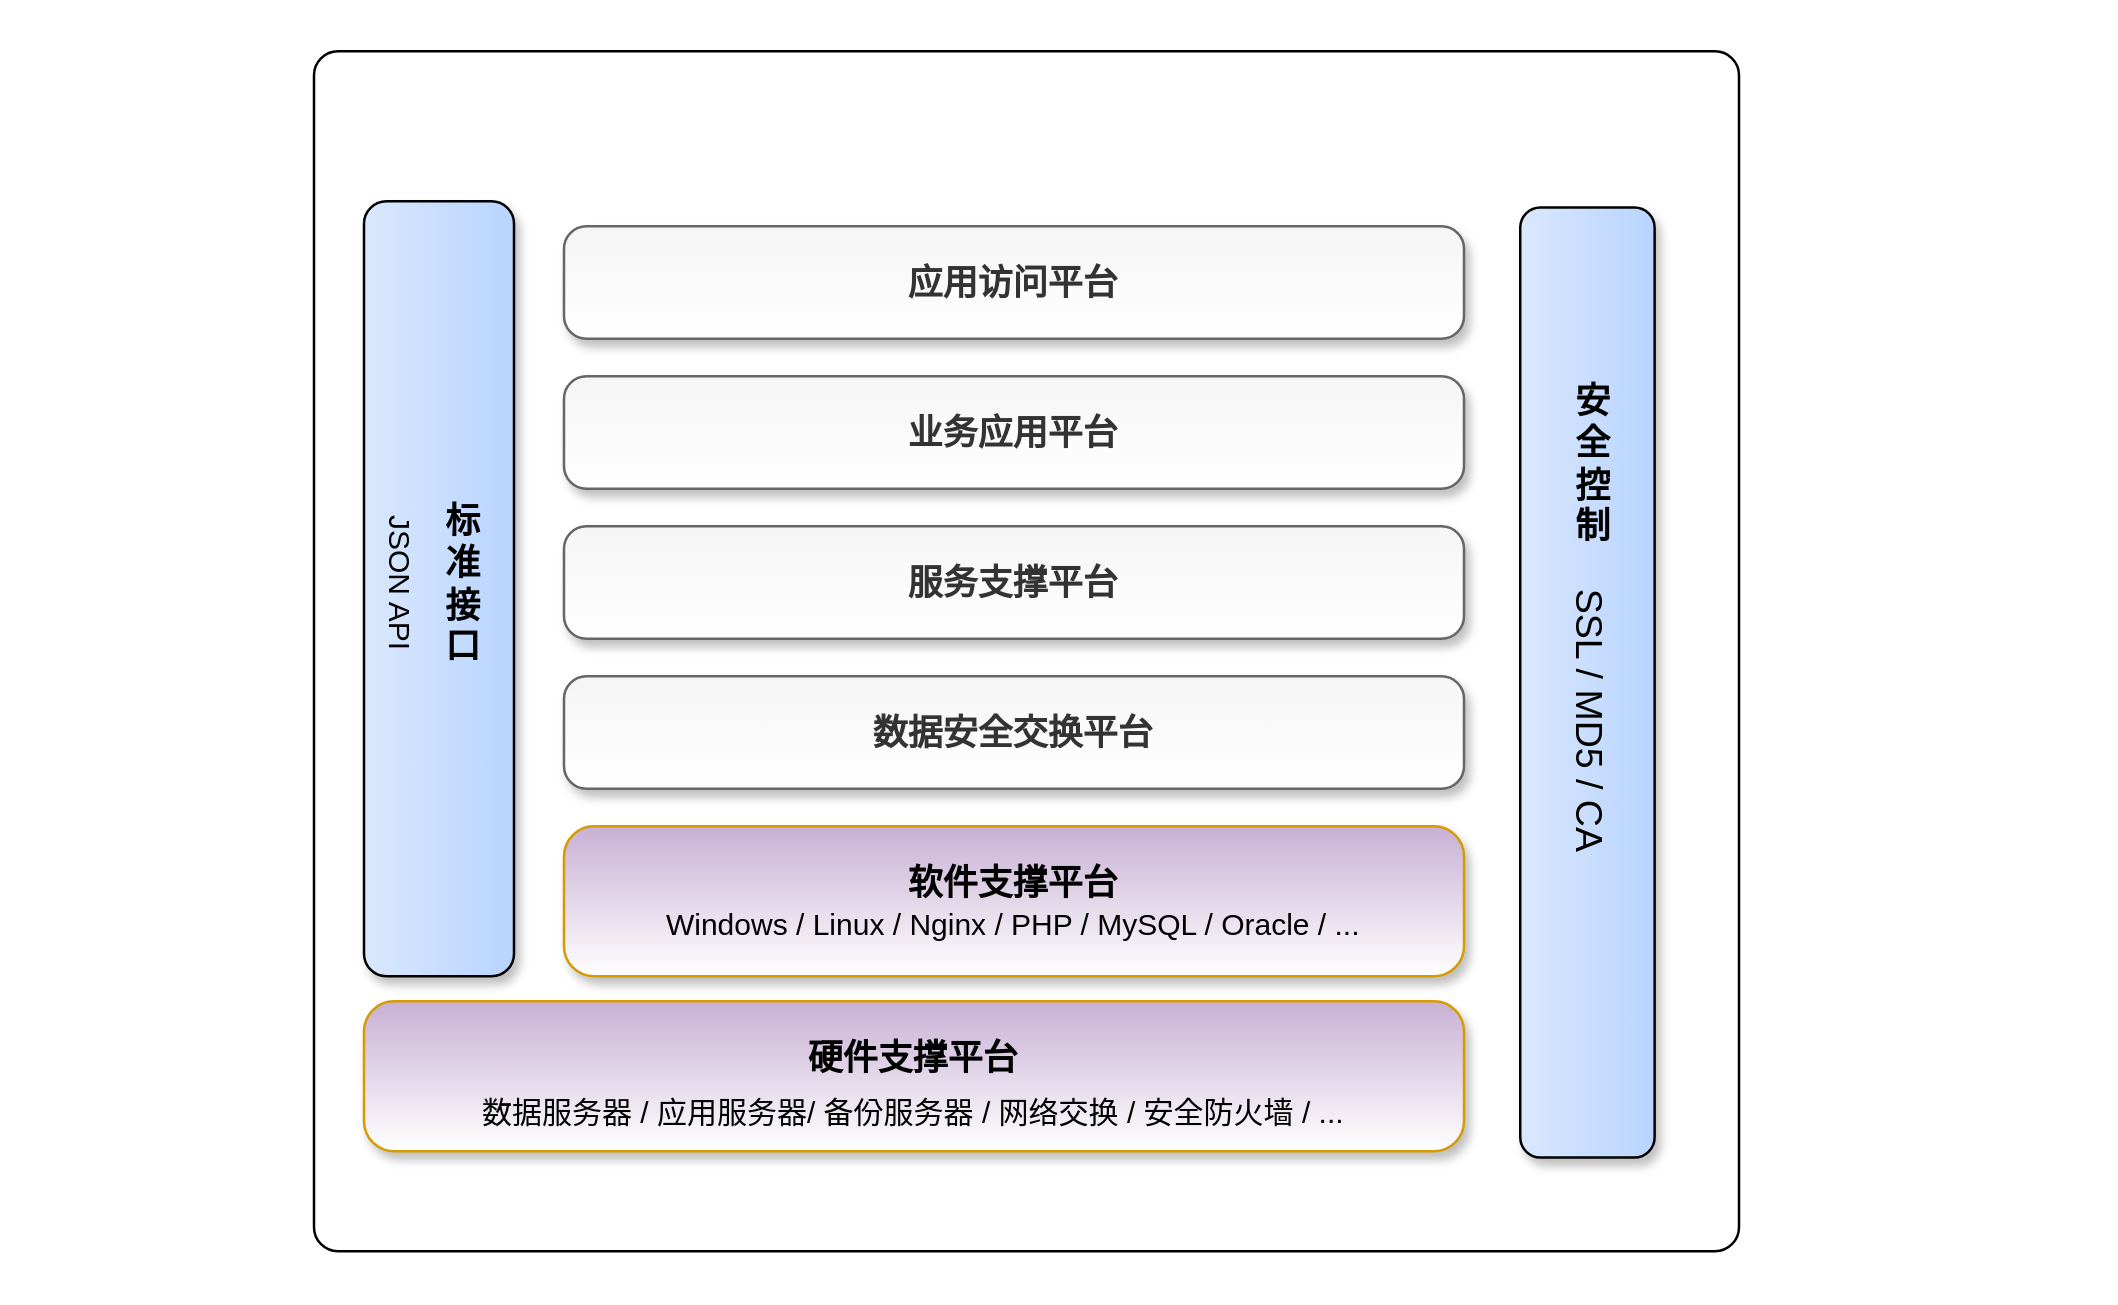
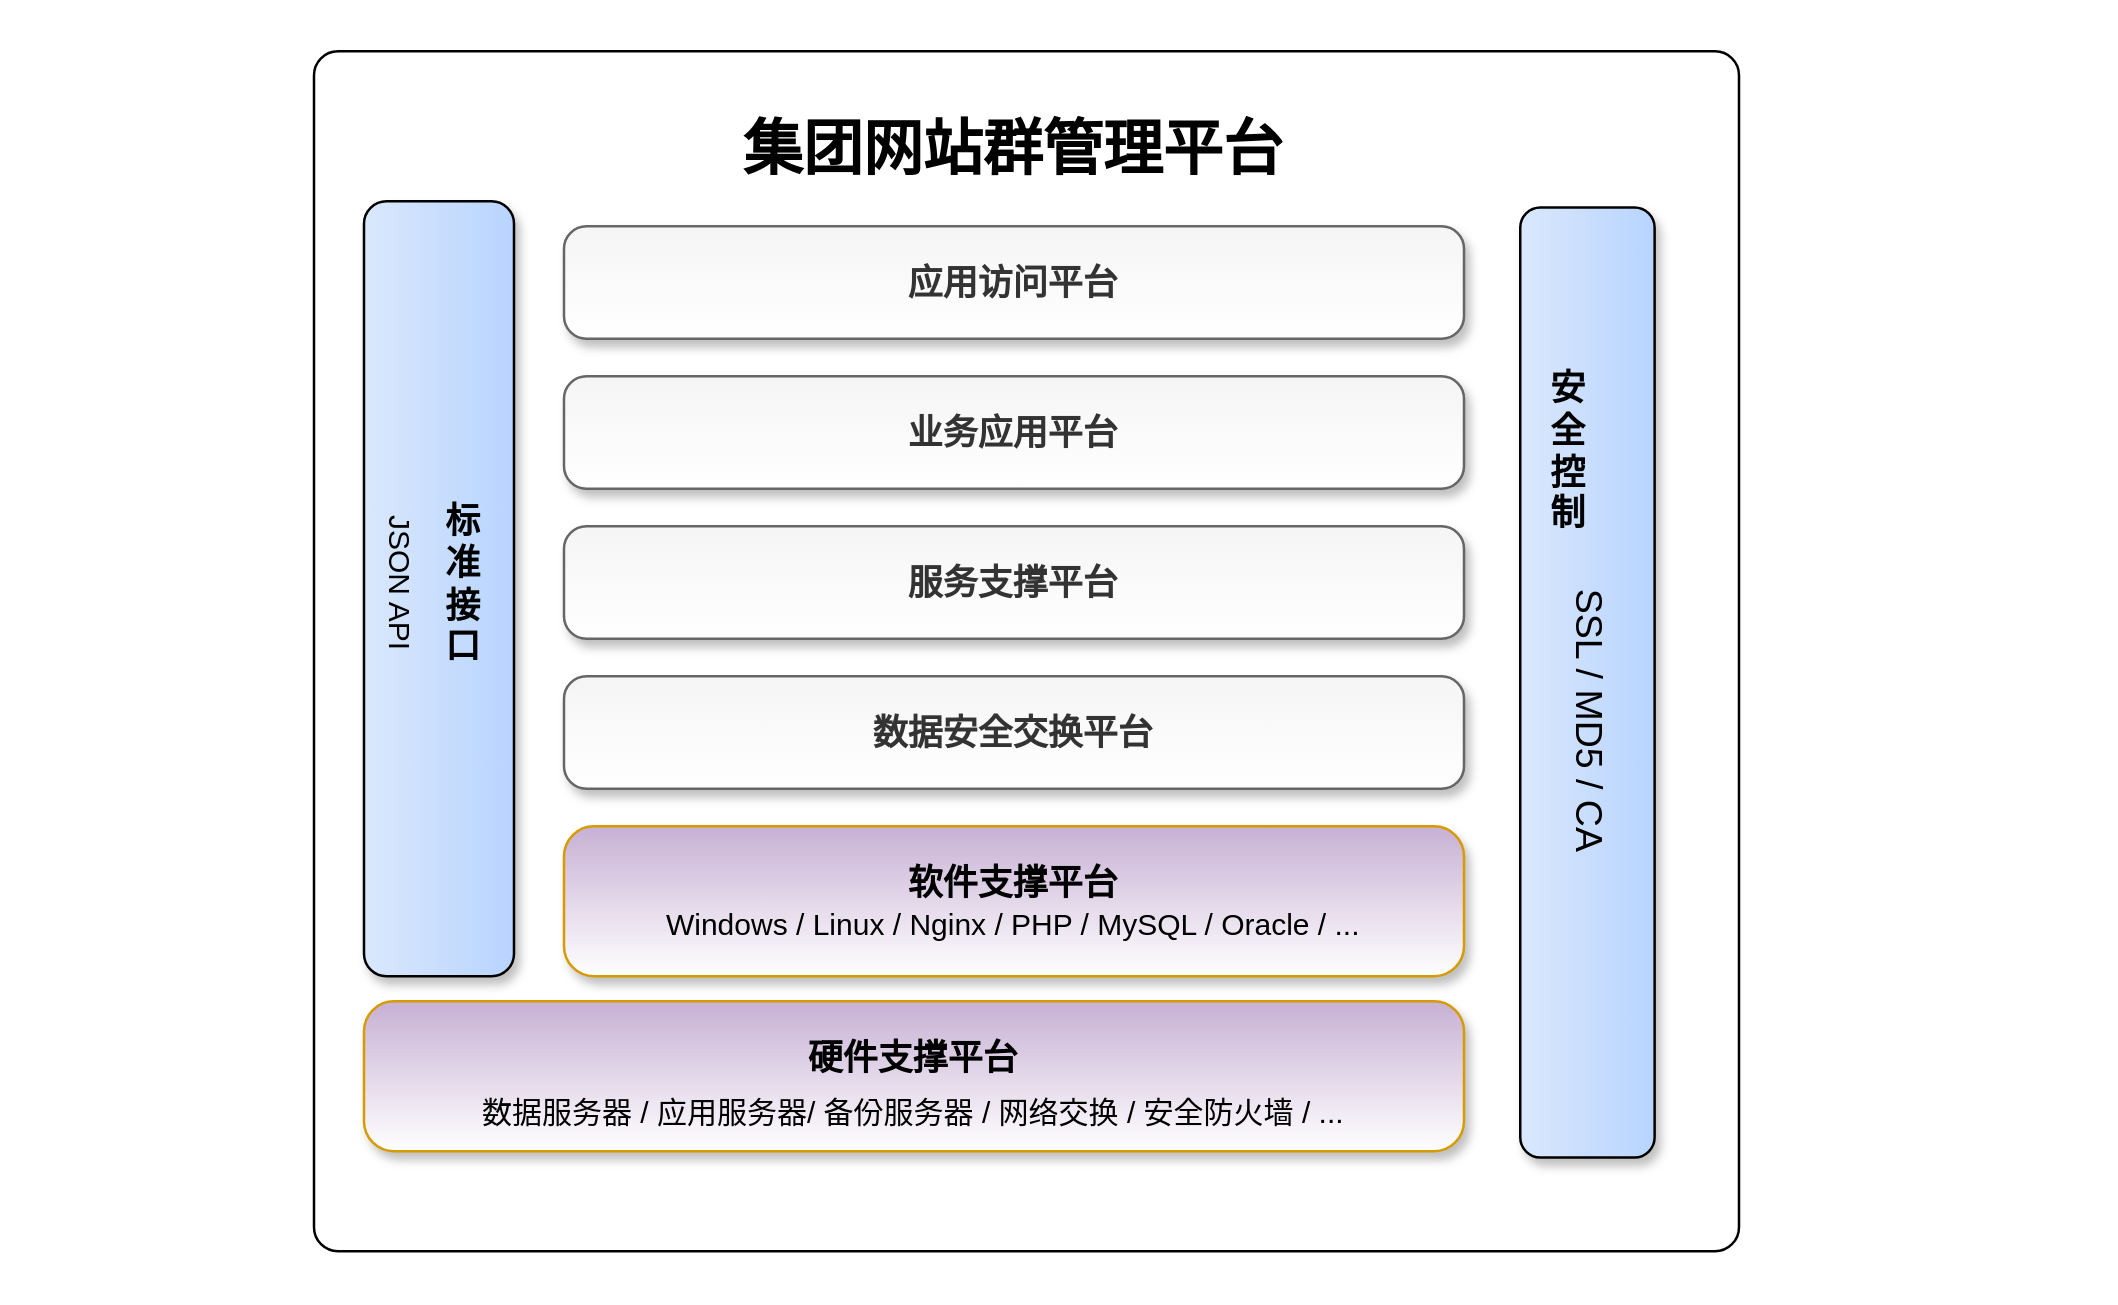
none -> (1014, 151)
(1593, 464) -> (1568, 451)
